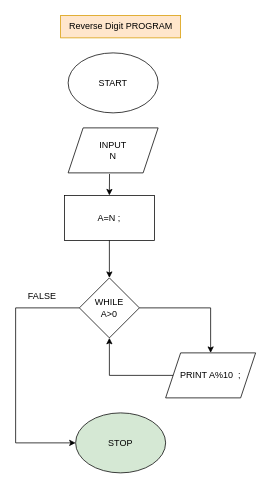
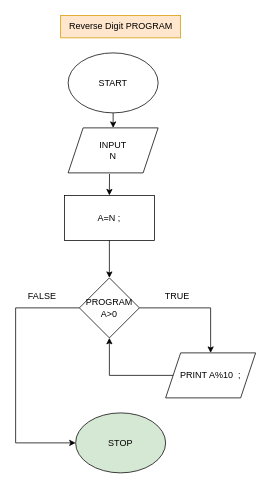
none -> (113, 121)
none -> (177, 297)
(109, 308) -> (109, 308)
